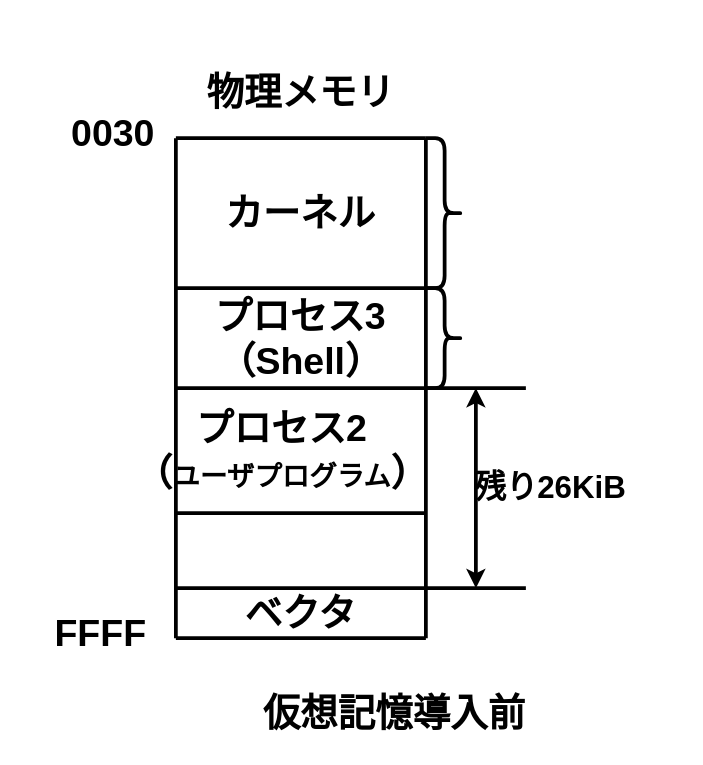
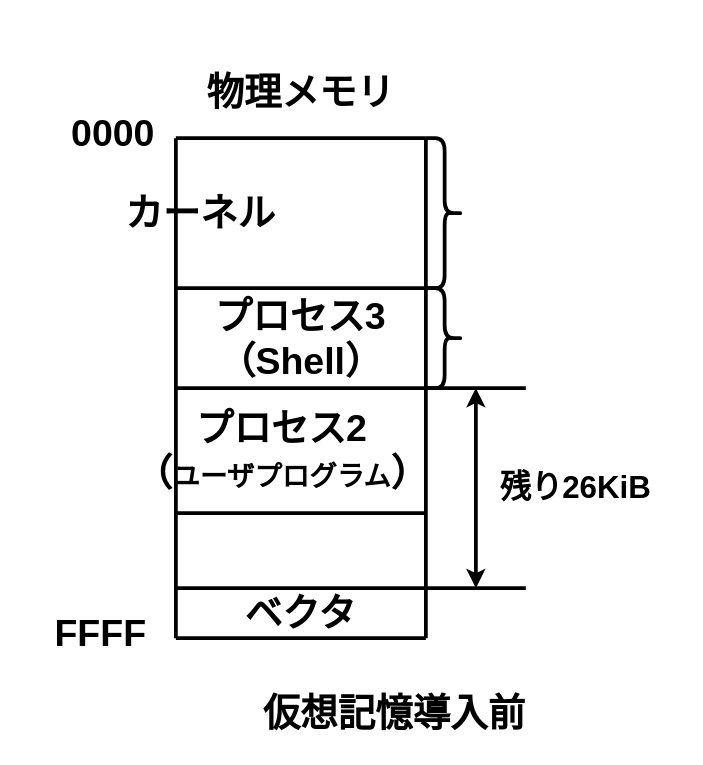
(113, 124) -> (113, 124)
(301, 213) -> (201, 213)
(551, 476) -> (576, 476)
